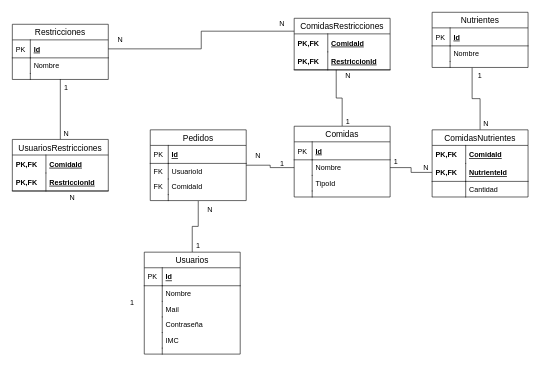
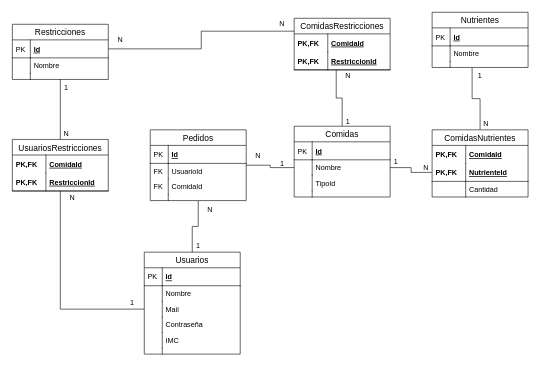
none -> (60, 292)
